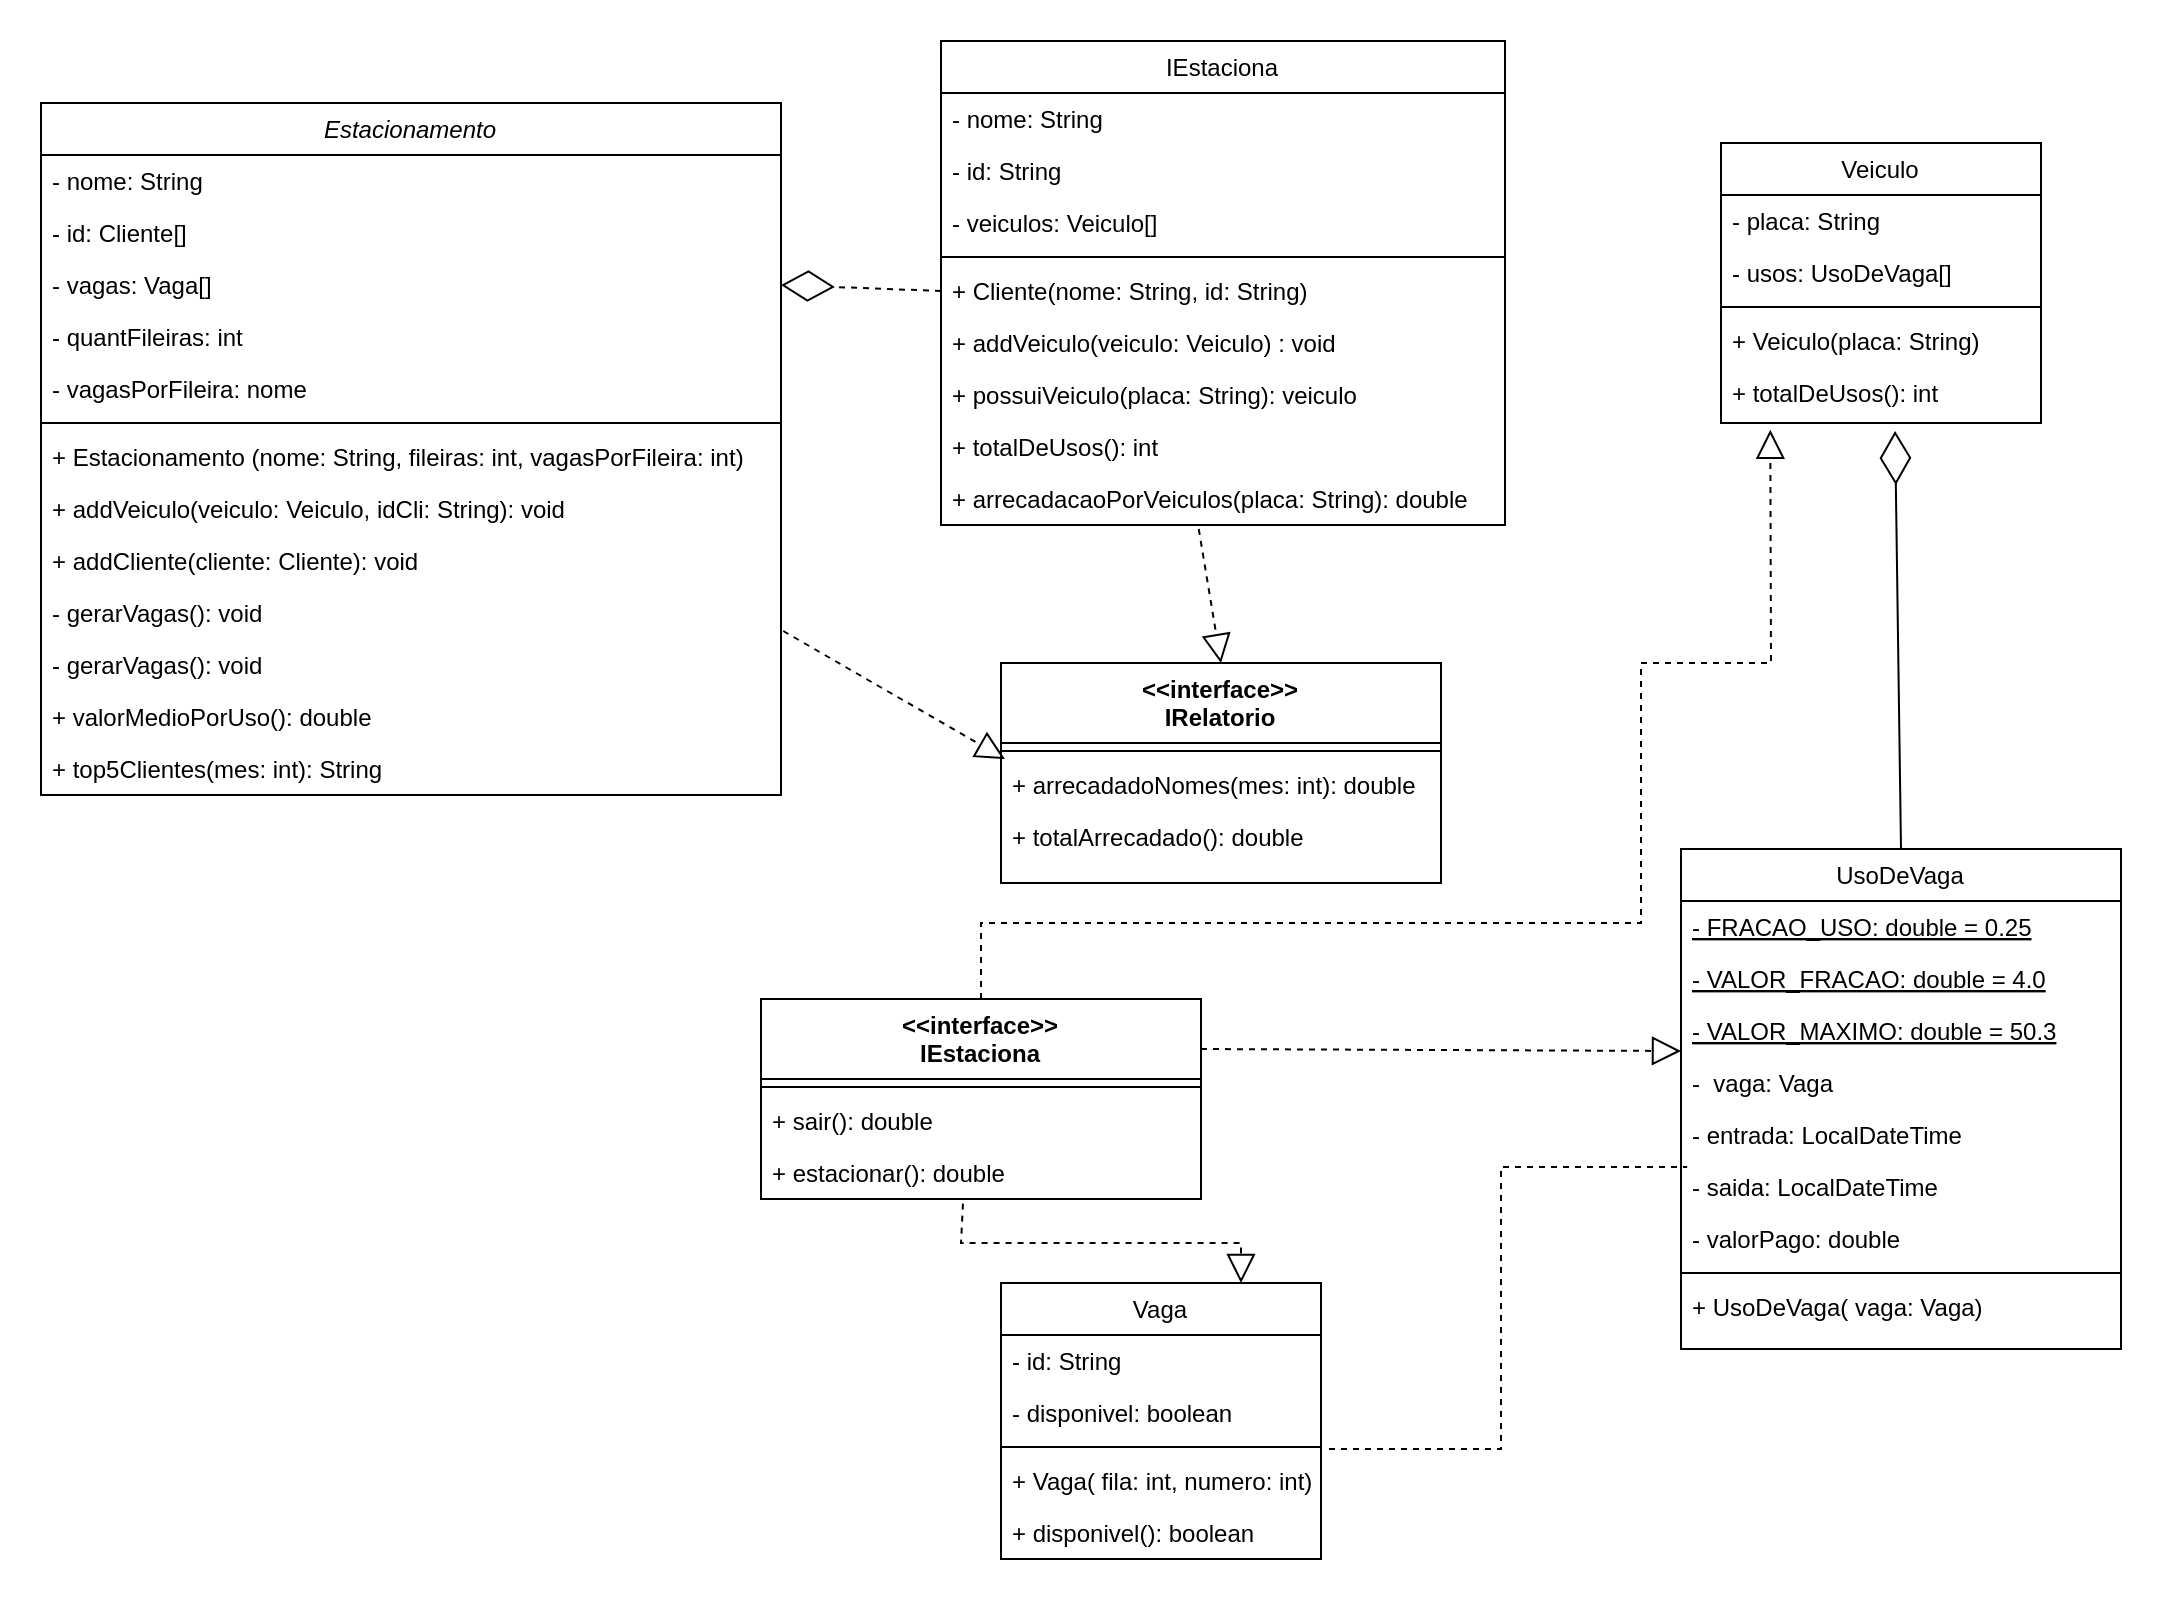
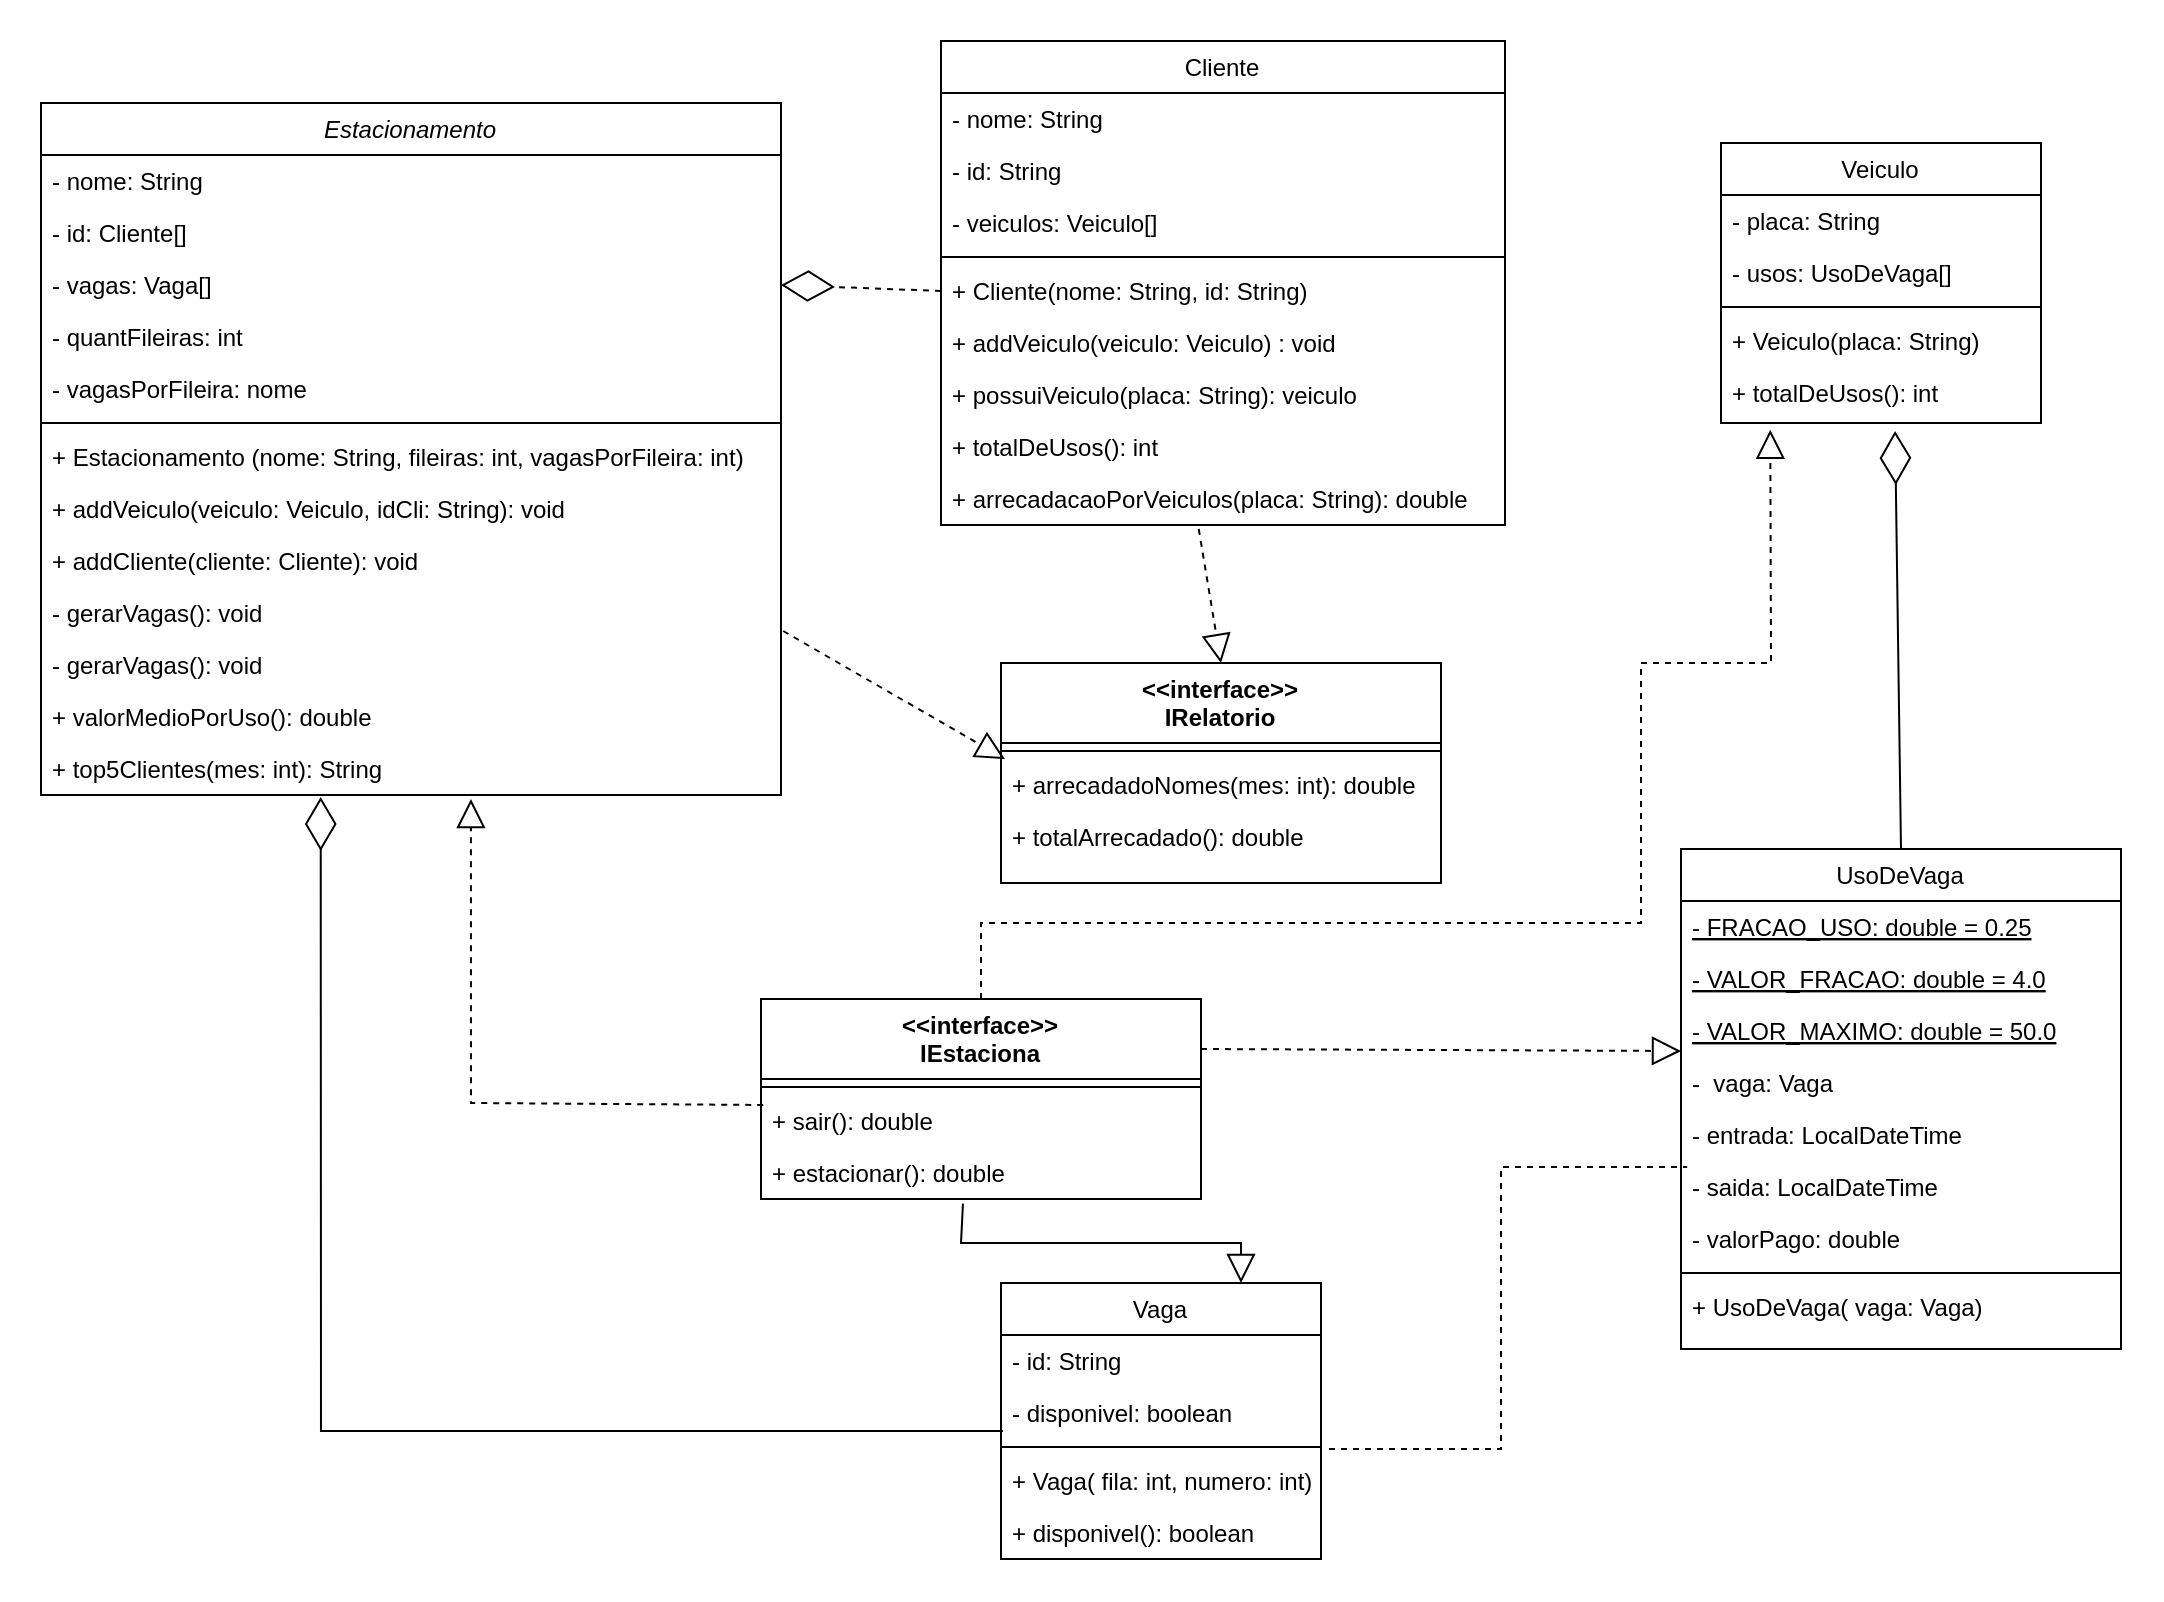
(1222, 68) -> (1222, 68)
(1865, 1032) -> (1865, 1032)
none -> (476, 1103)
(1086, 1243) -> (1086, 1243)
none -> (368, 1431)
